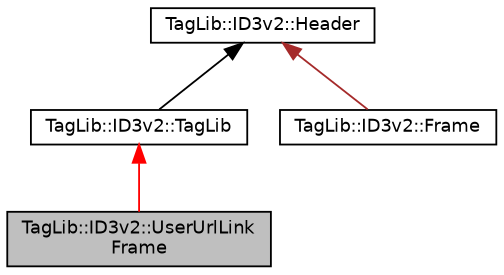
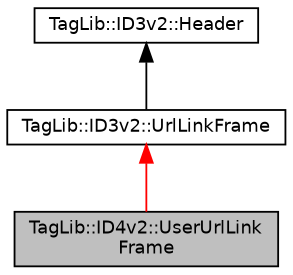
(139, 127) -> (146, 127)
(388, 127) -> none
(139, 239) -> (146, 239)
